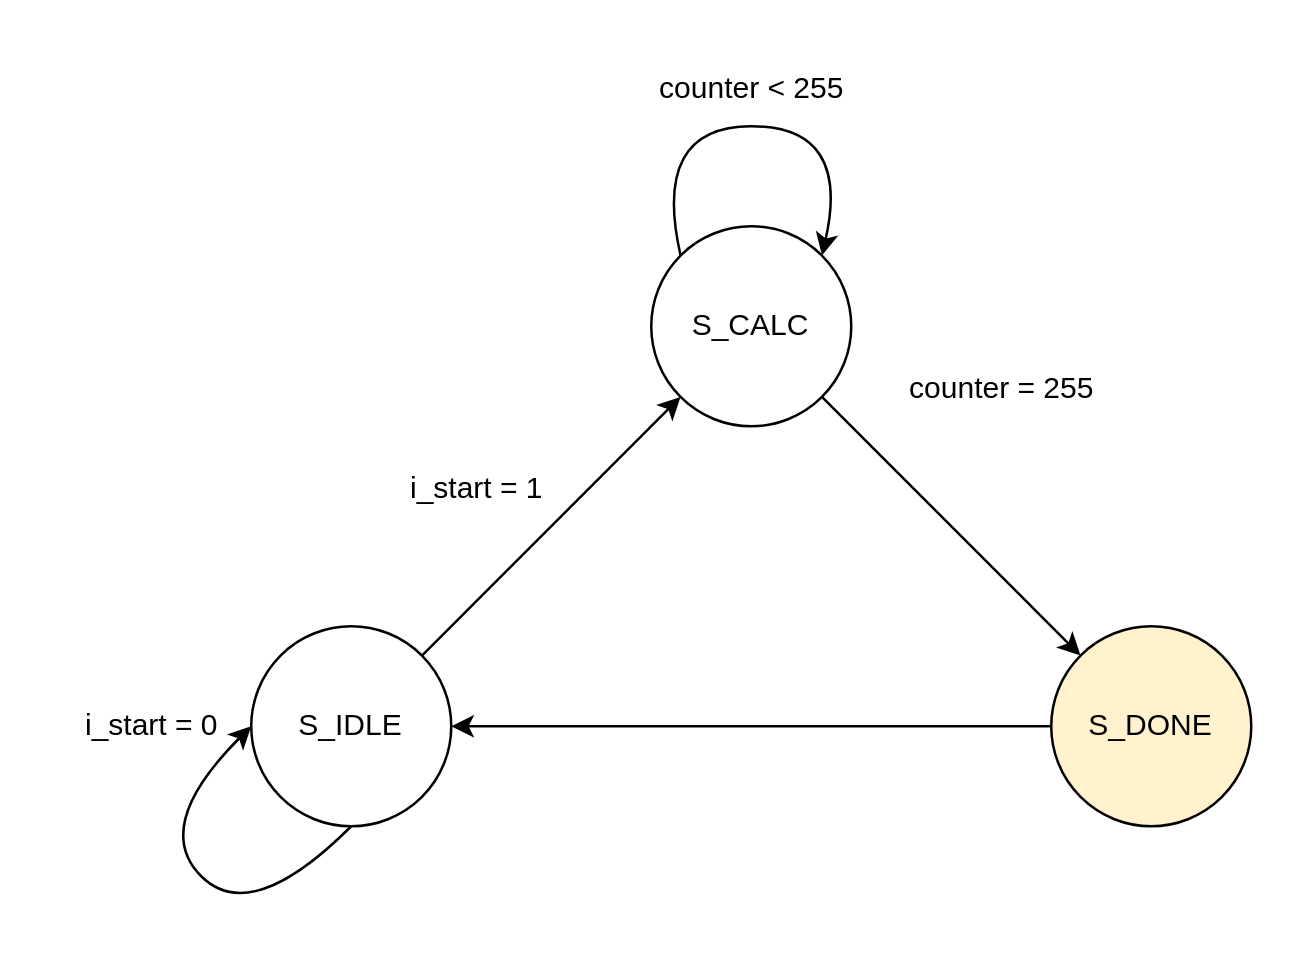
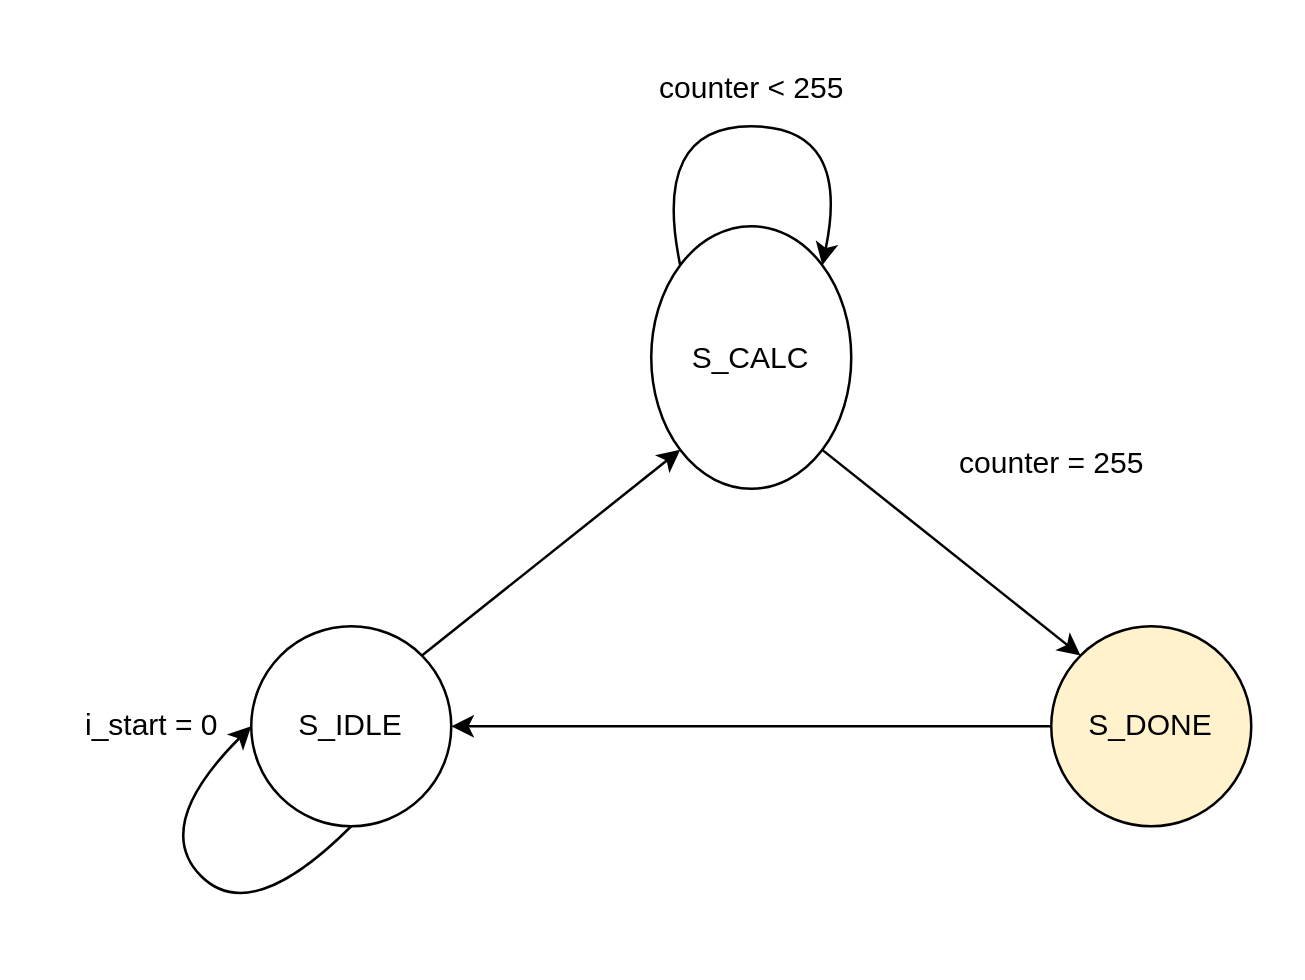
(751, 326) -> (751, 358)
(1001, 389) -> (1051, 464)
(476, 489) -> none
